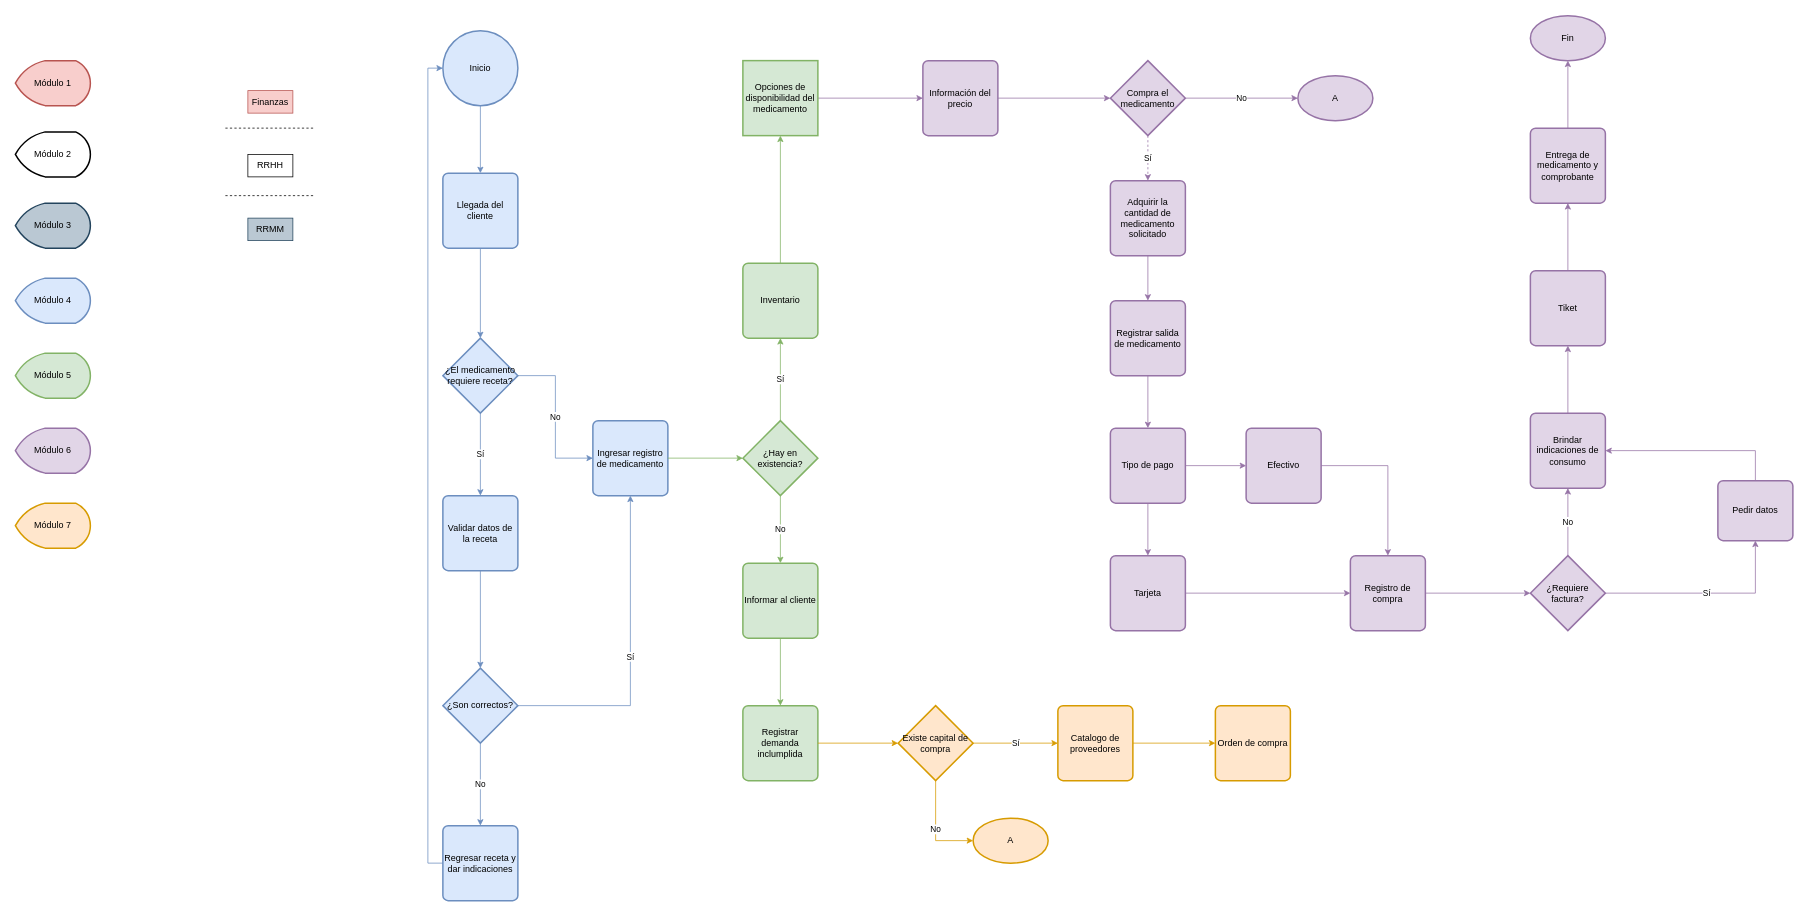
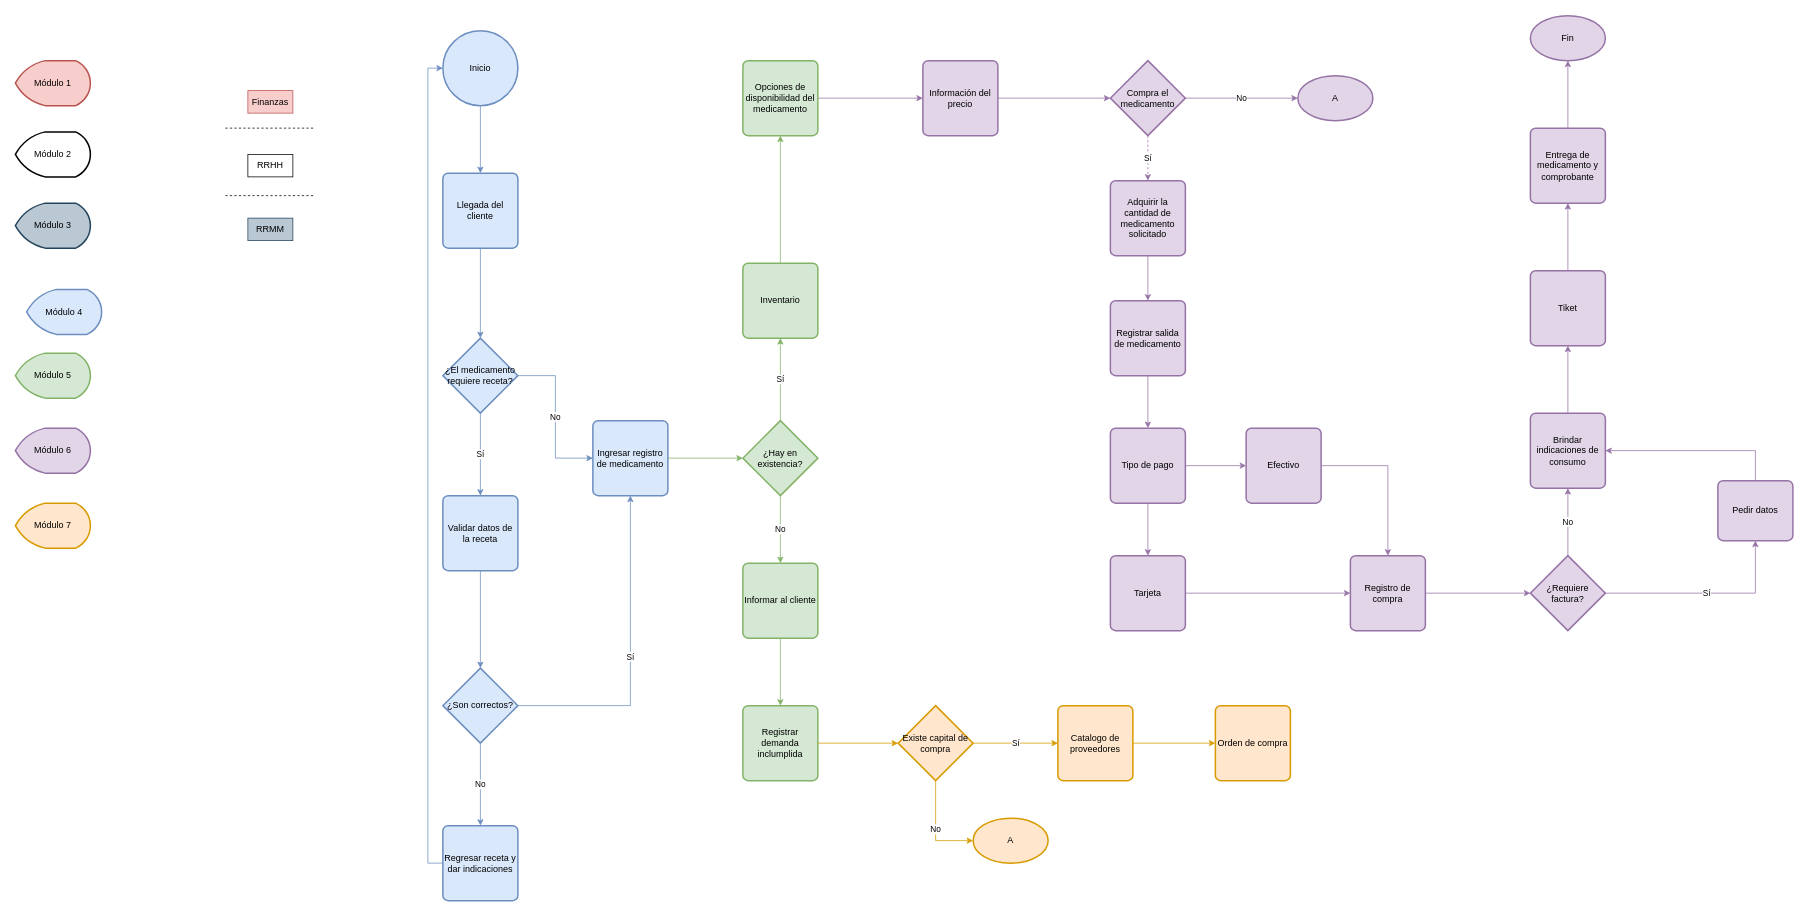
(780, 98) -> (780, 98)
(53, 300) -> (64, 312)
